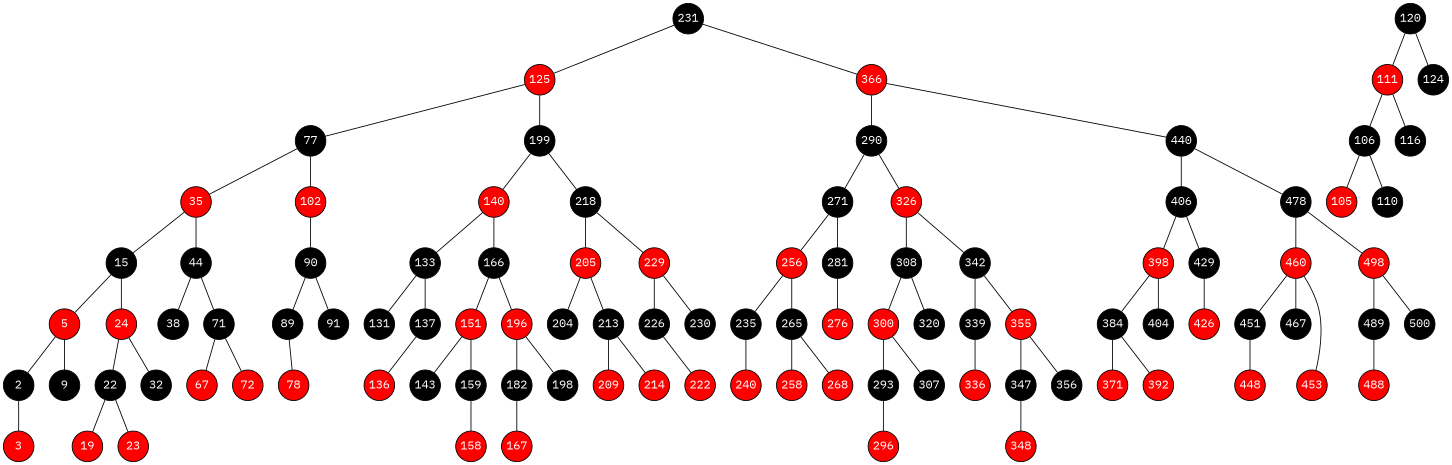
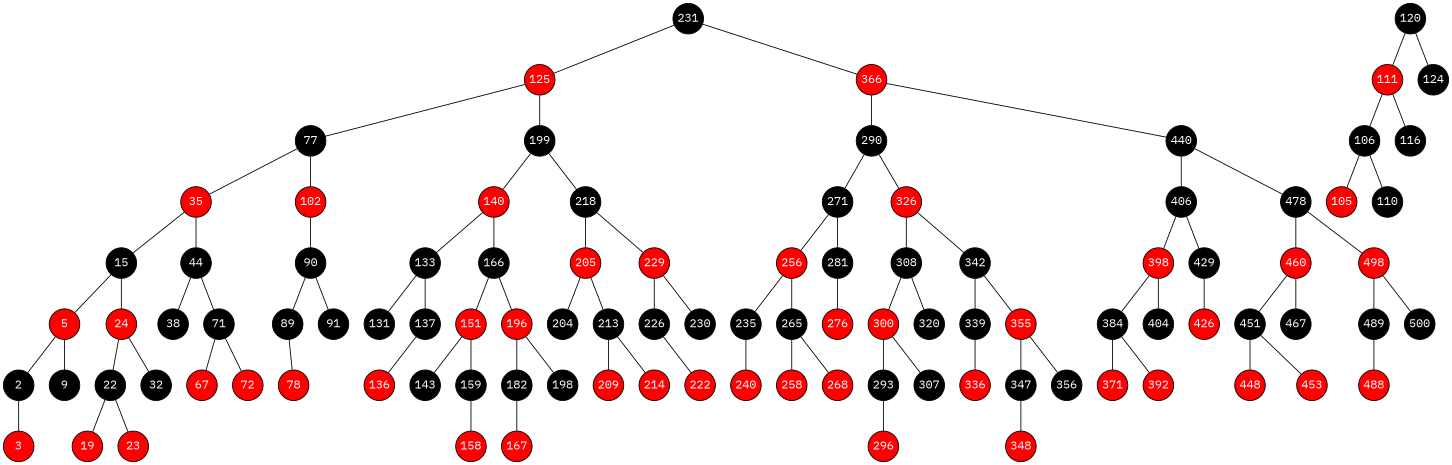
(1321, 322) -> (1281, 355)
